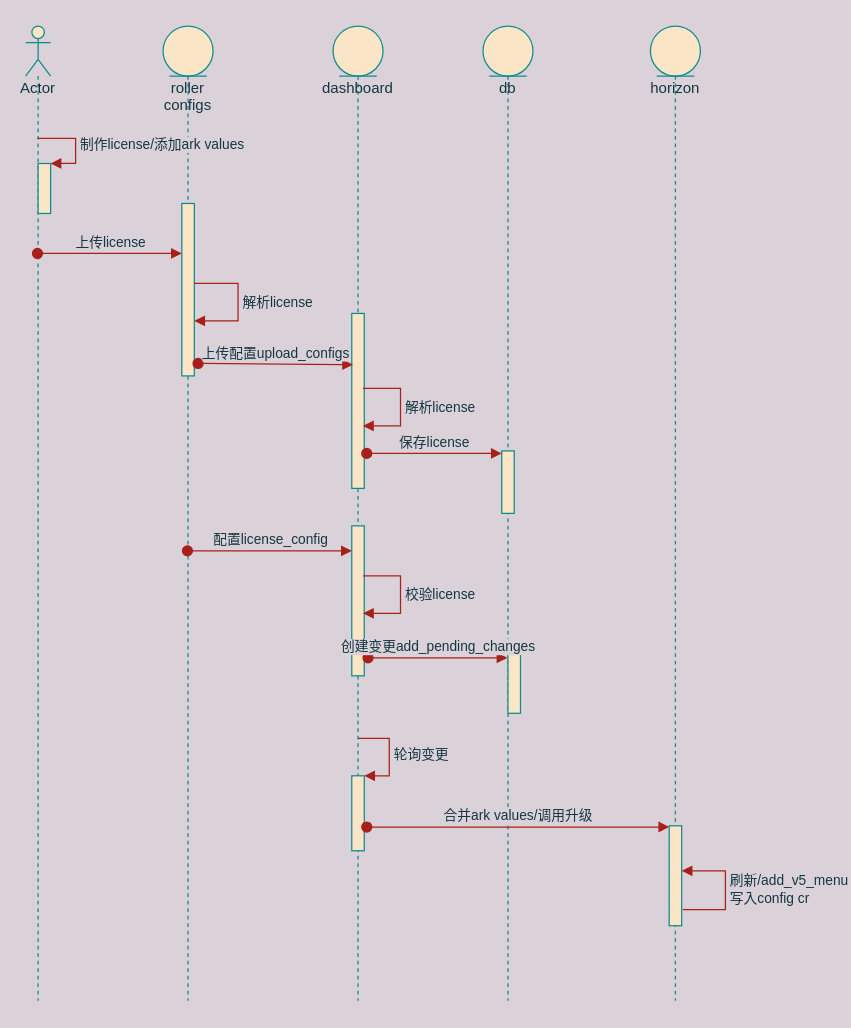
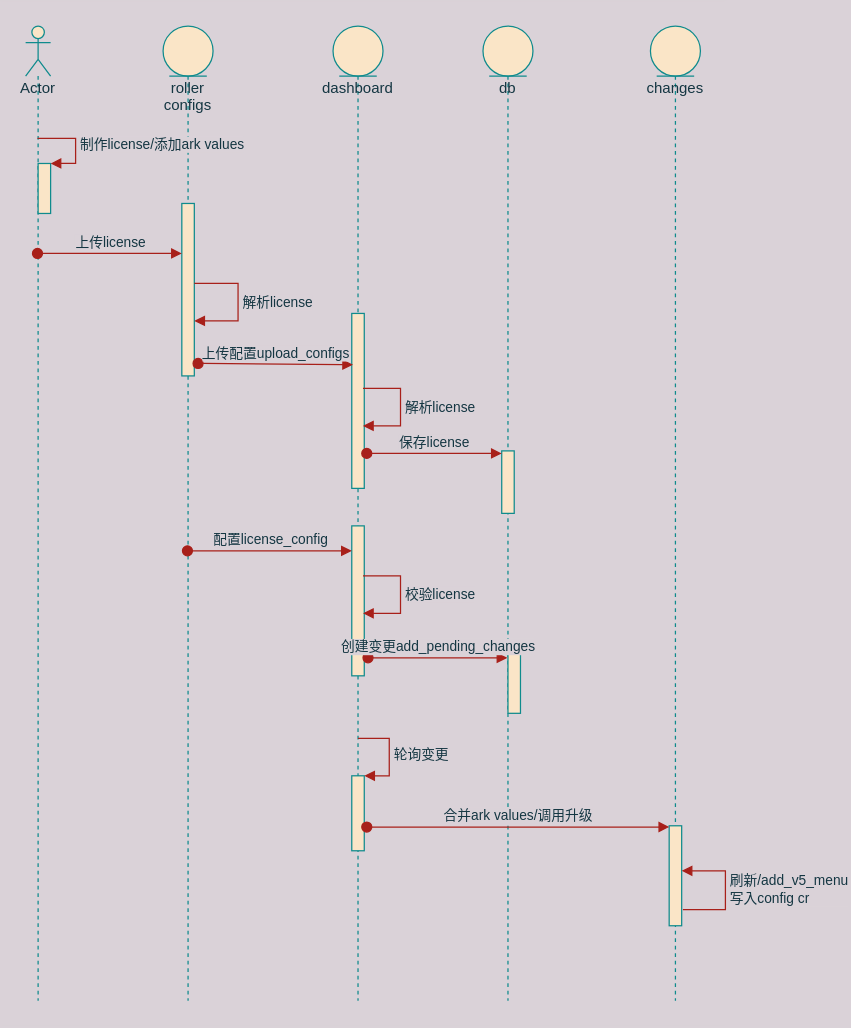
(676, 97) -> (676, 97)
